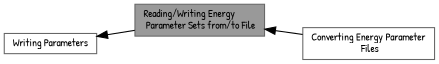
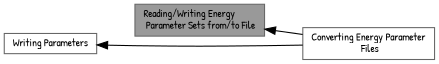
(121, 32) -> (205, 46)
